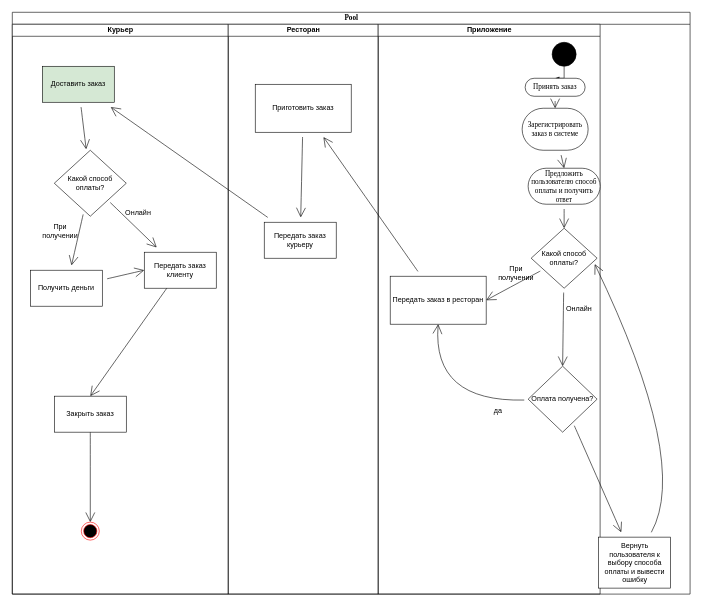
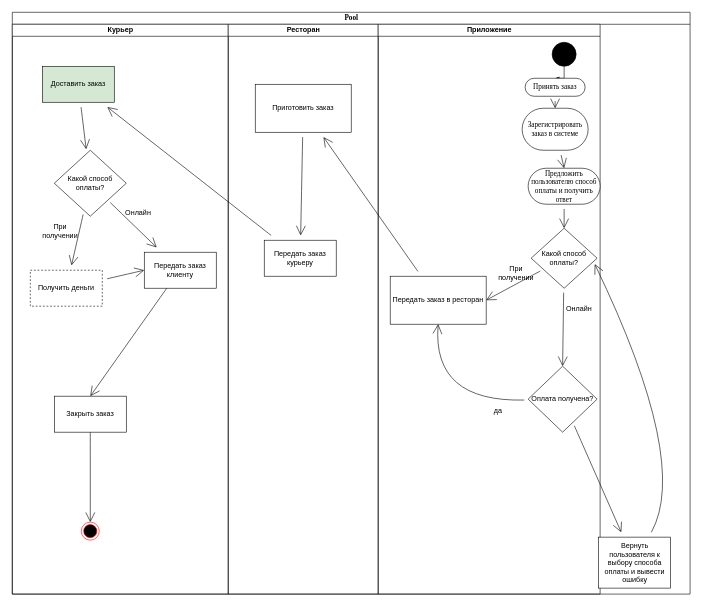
(300, 240) -> (300, 258)
(66, 288) -> (66, 288)
